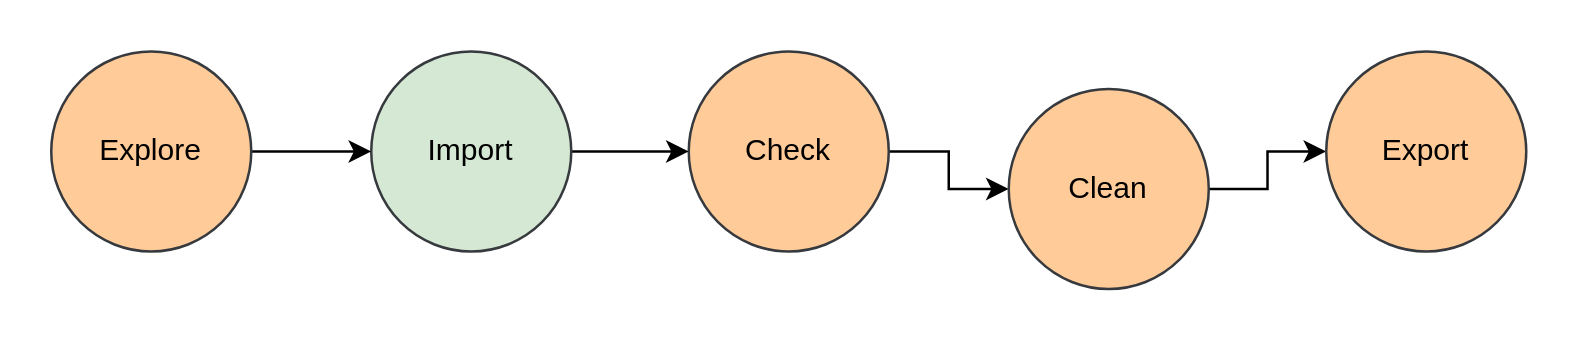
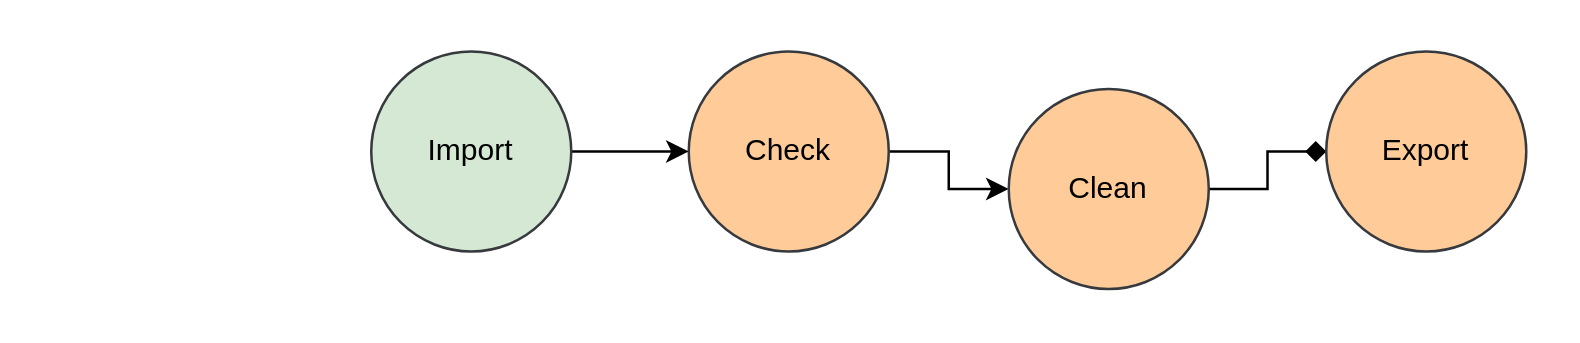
(151, 151) -> none
(303, 151) -> none
(1307, 151) -> (1306, 151)
